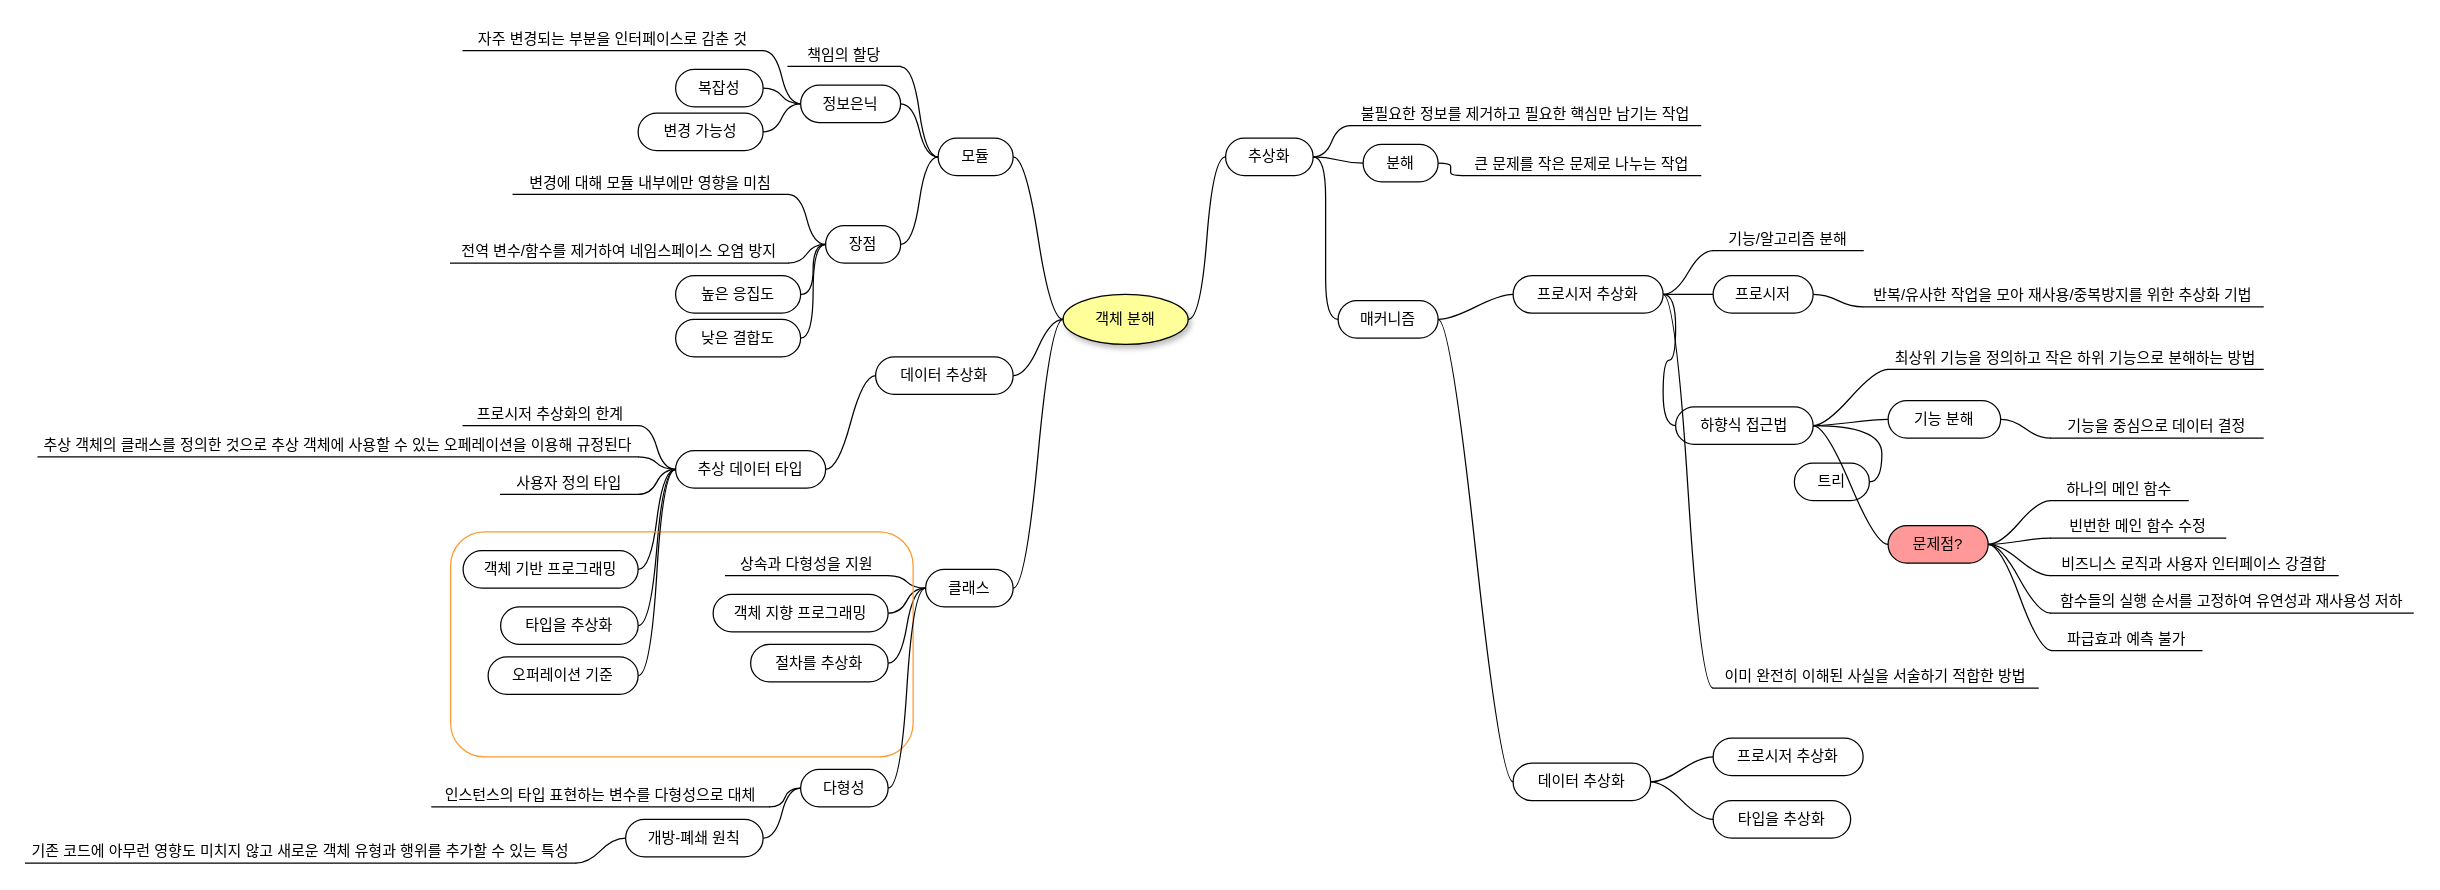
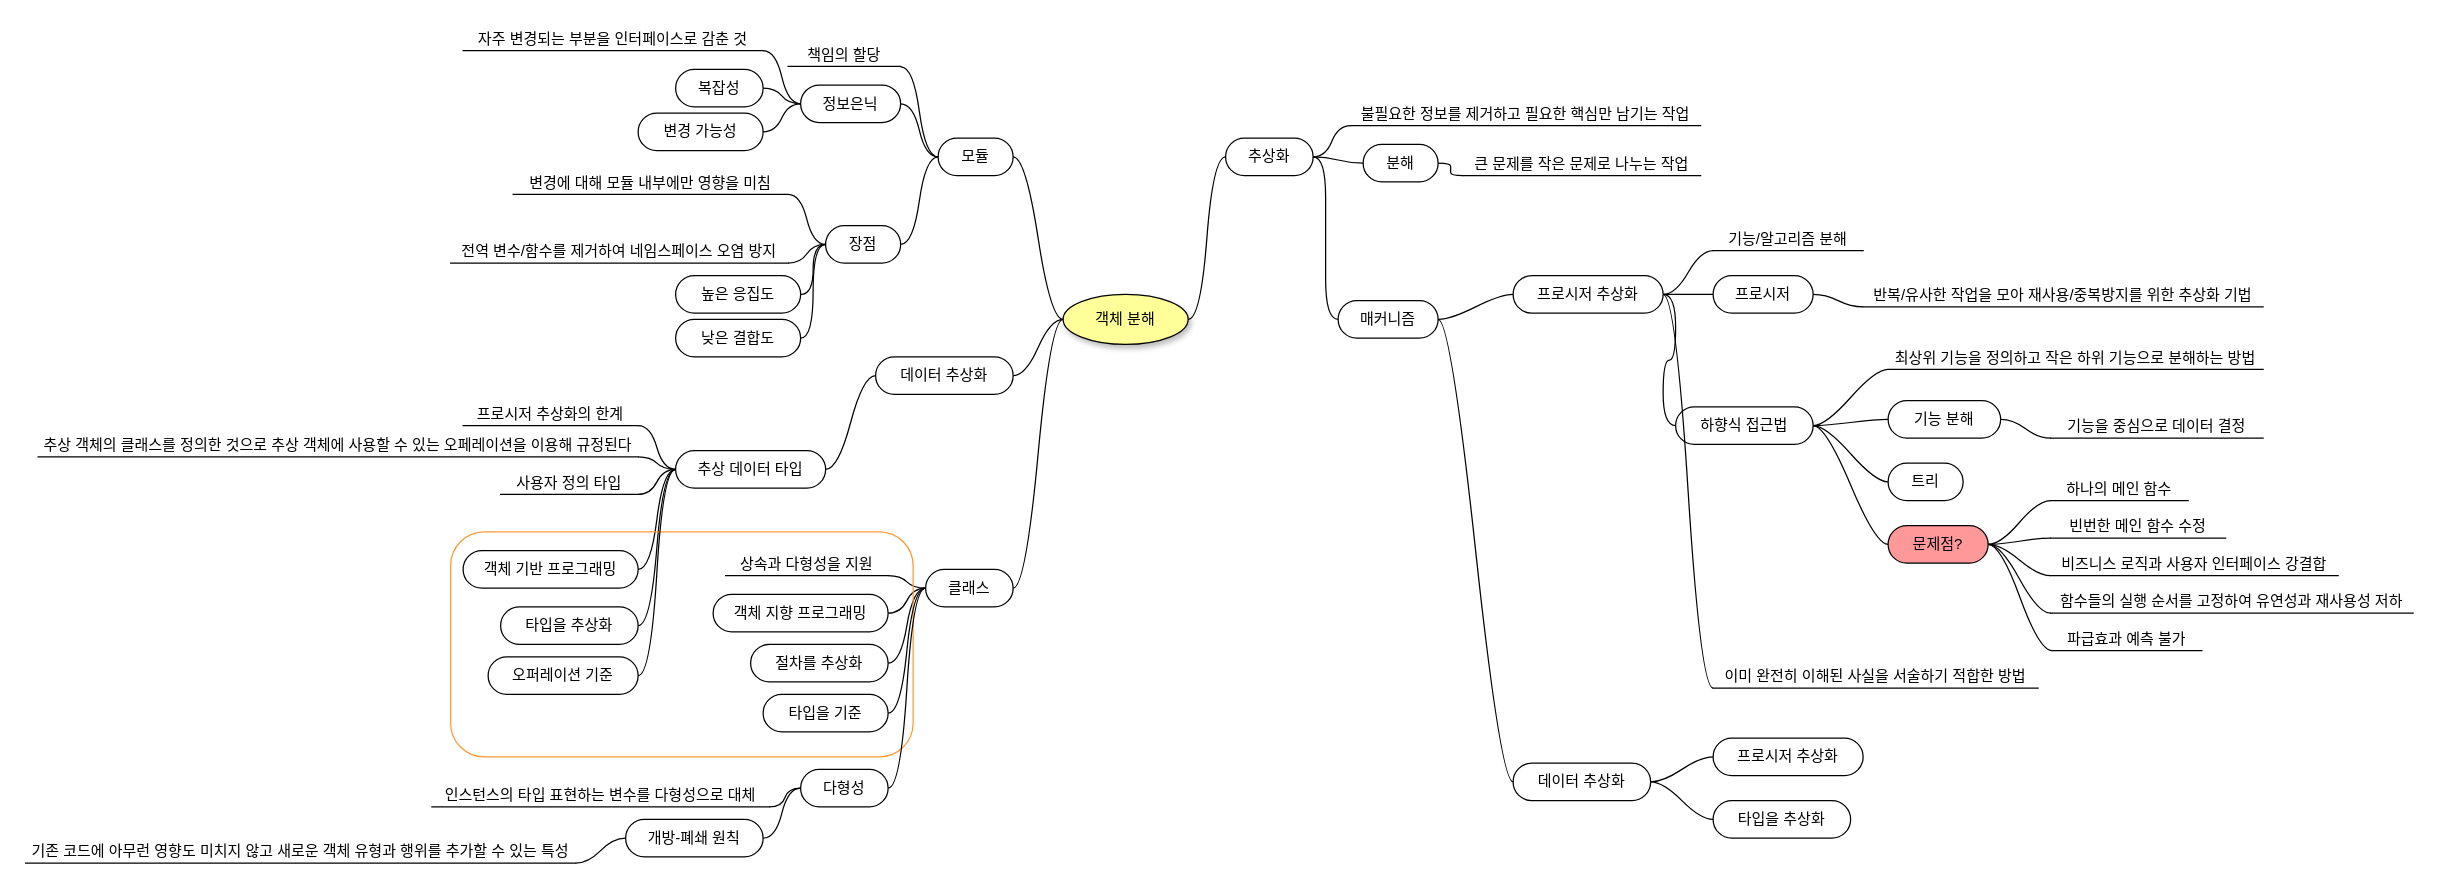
(1832, 482) -> (1926, 482)
none -> (906, 659)
none -> (826, 713)
